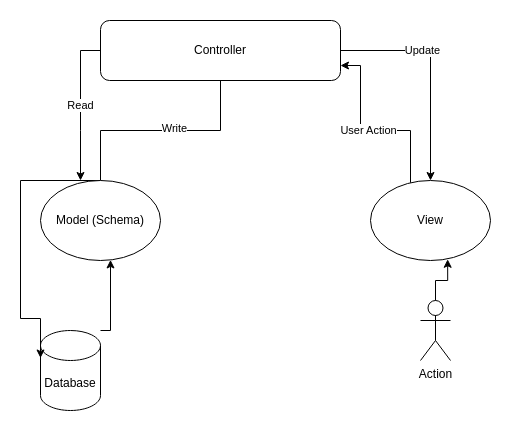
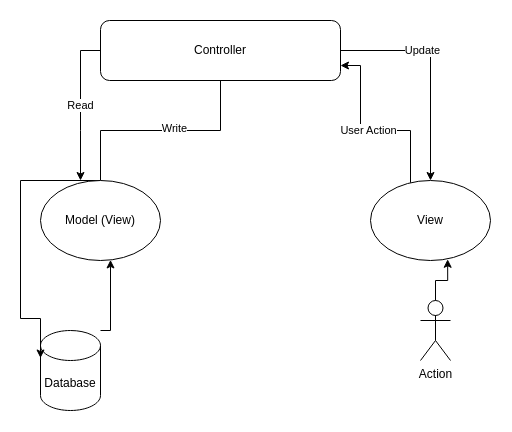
(101, 221) -> (101, 221)
